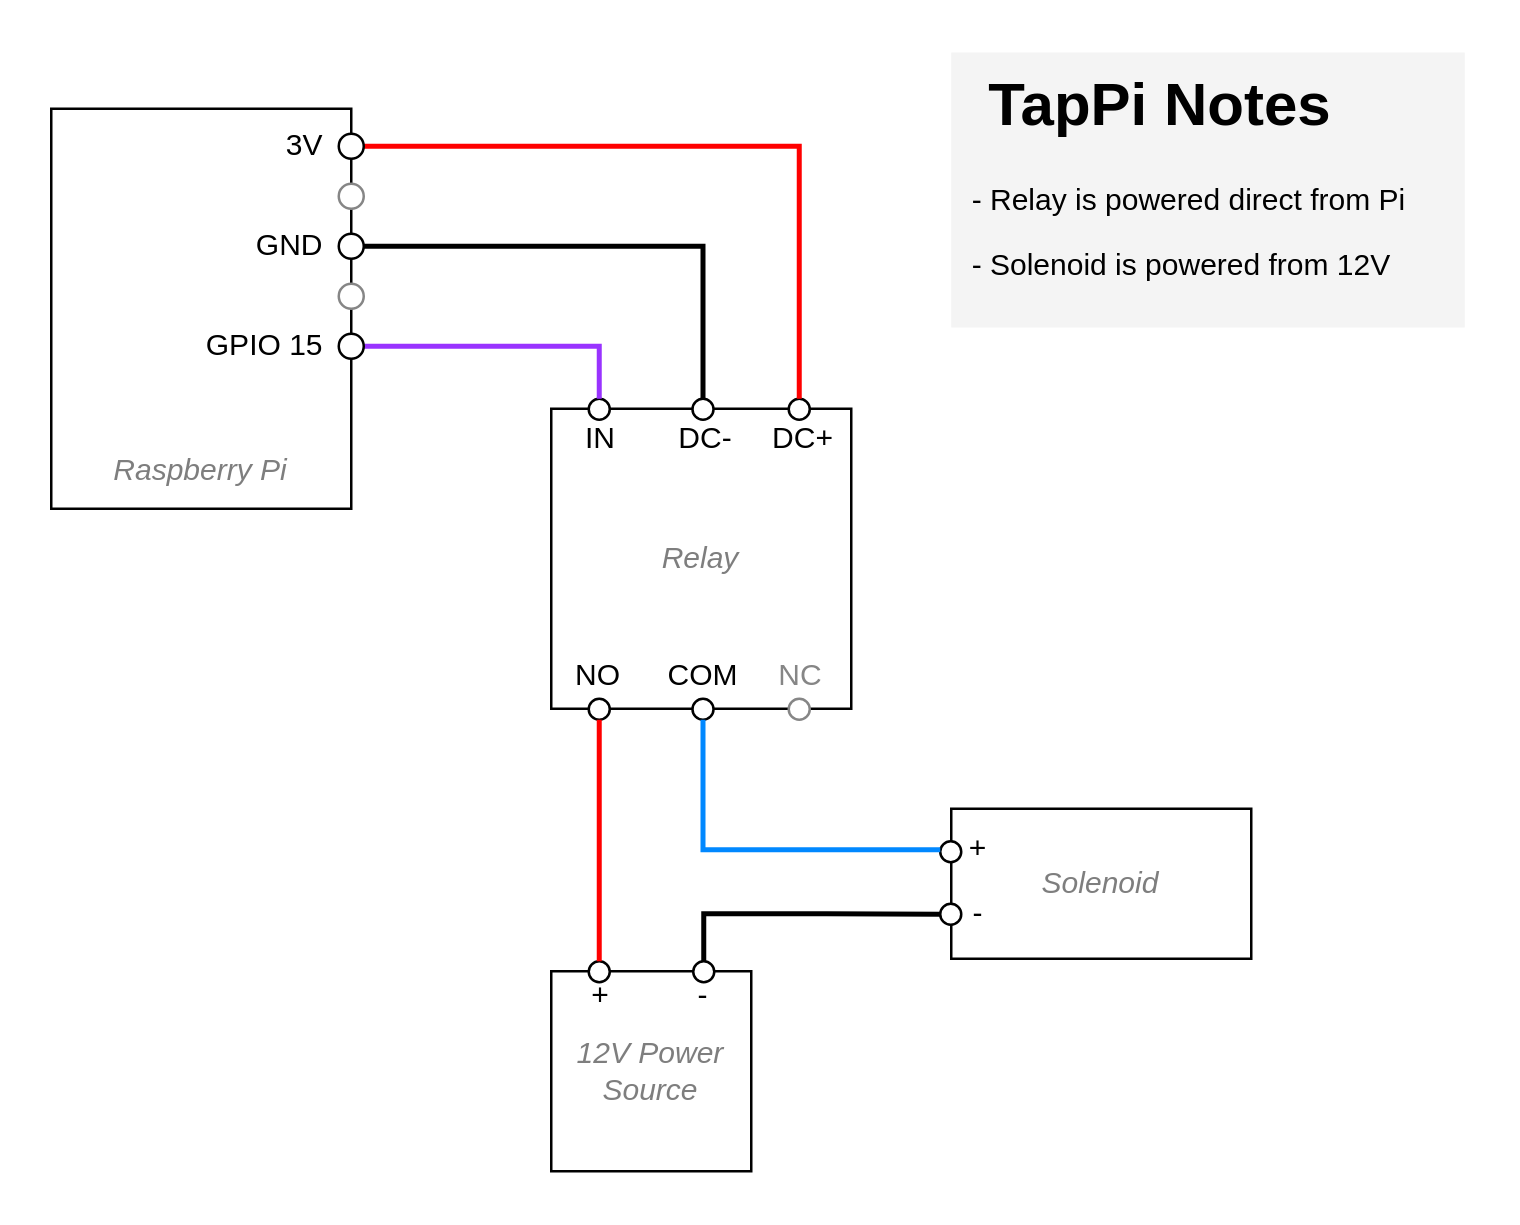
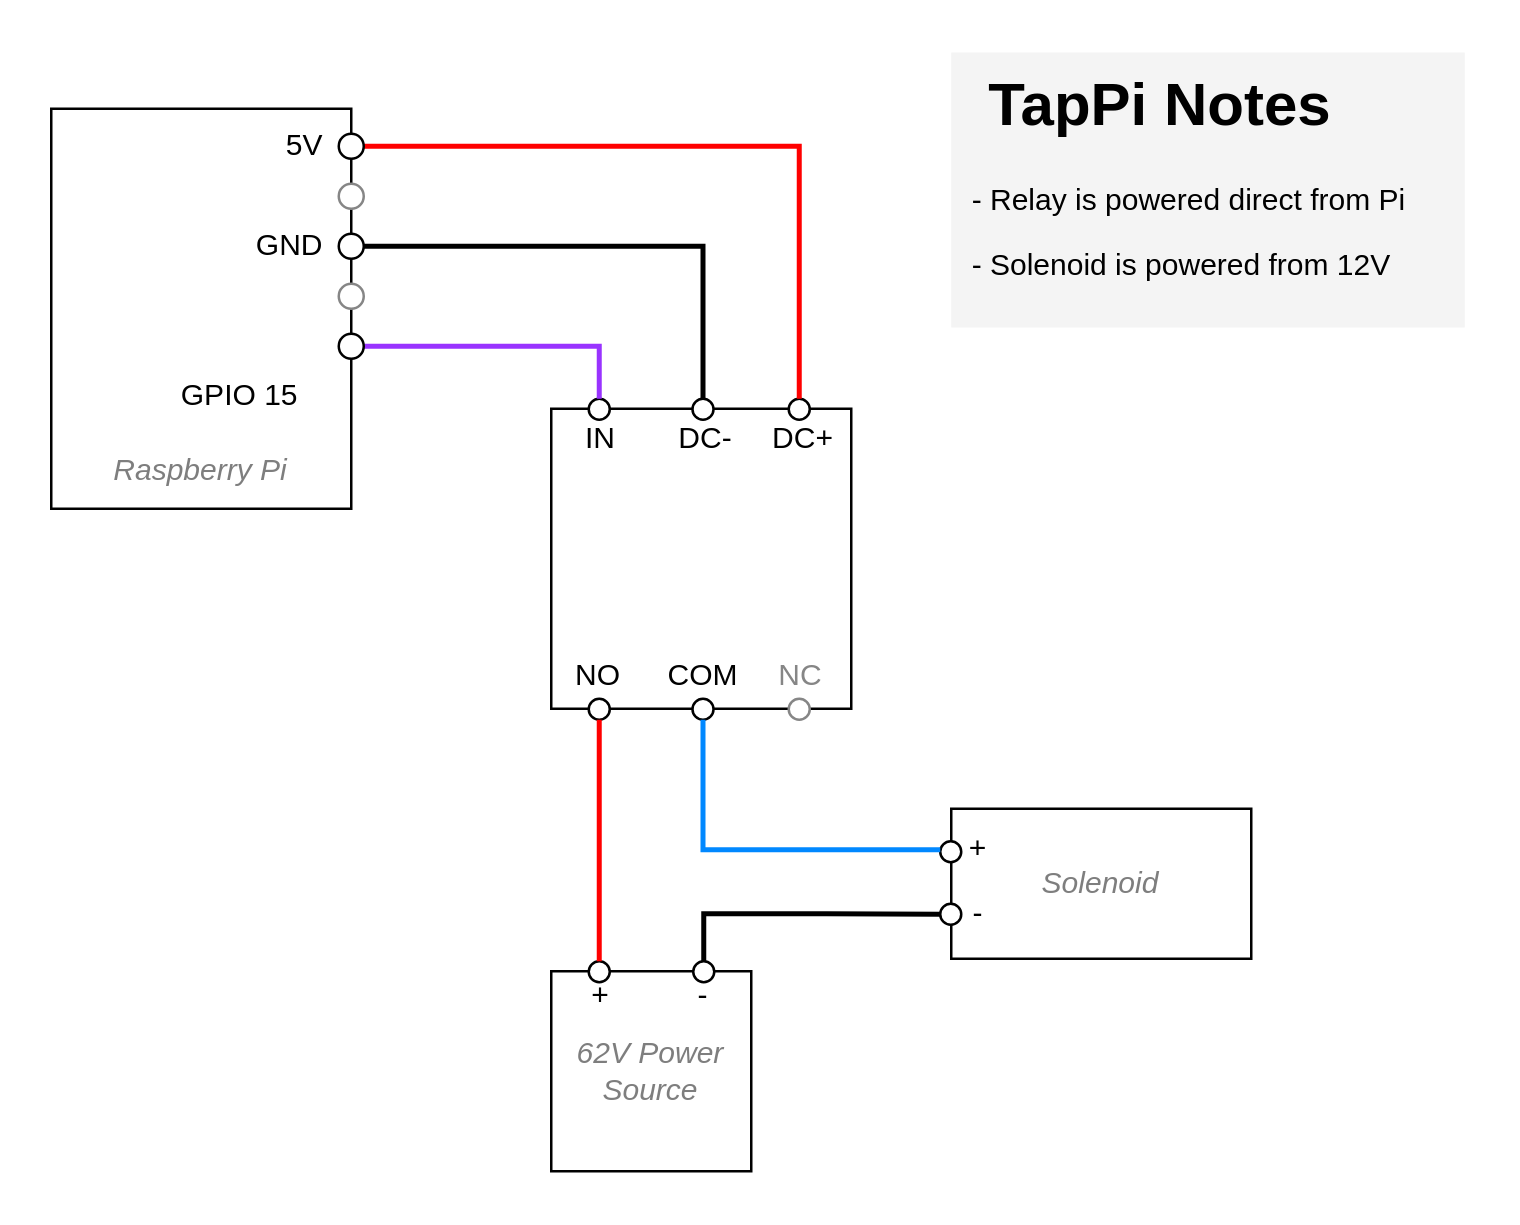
(307, 146) -> (307, 146)
(268, 346) -> (243, 396)
(701, 559) -> none
(651, 1071) -> (651, 1071)
